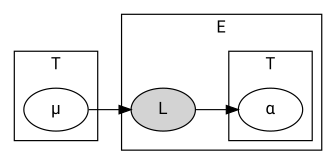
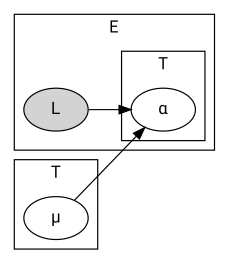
(105, 110) -> (105, 168)
